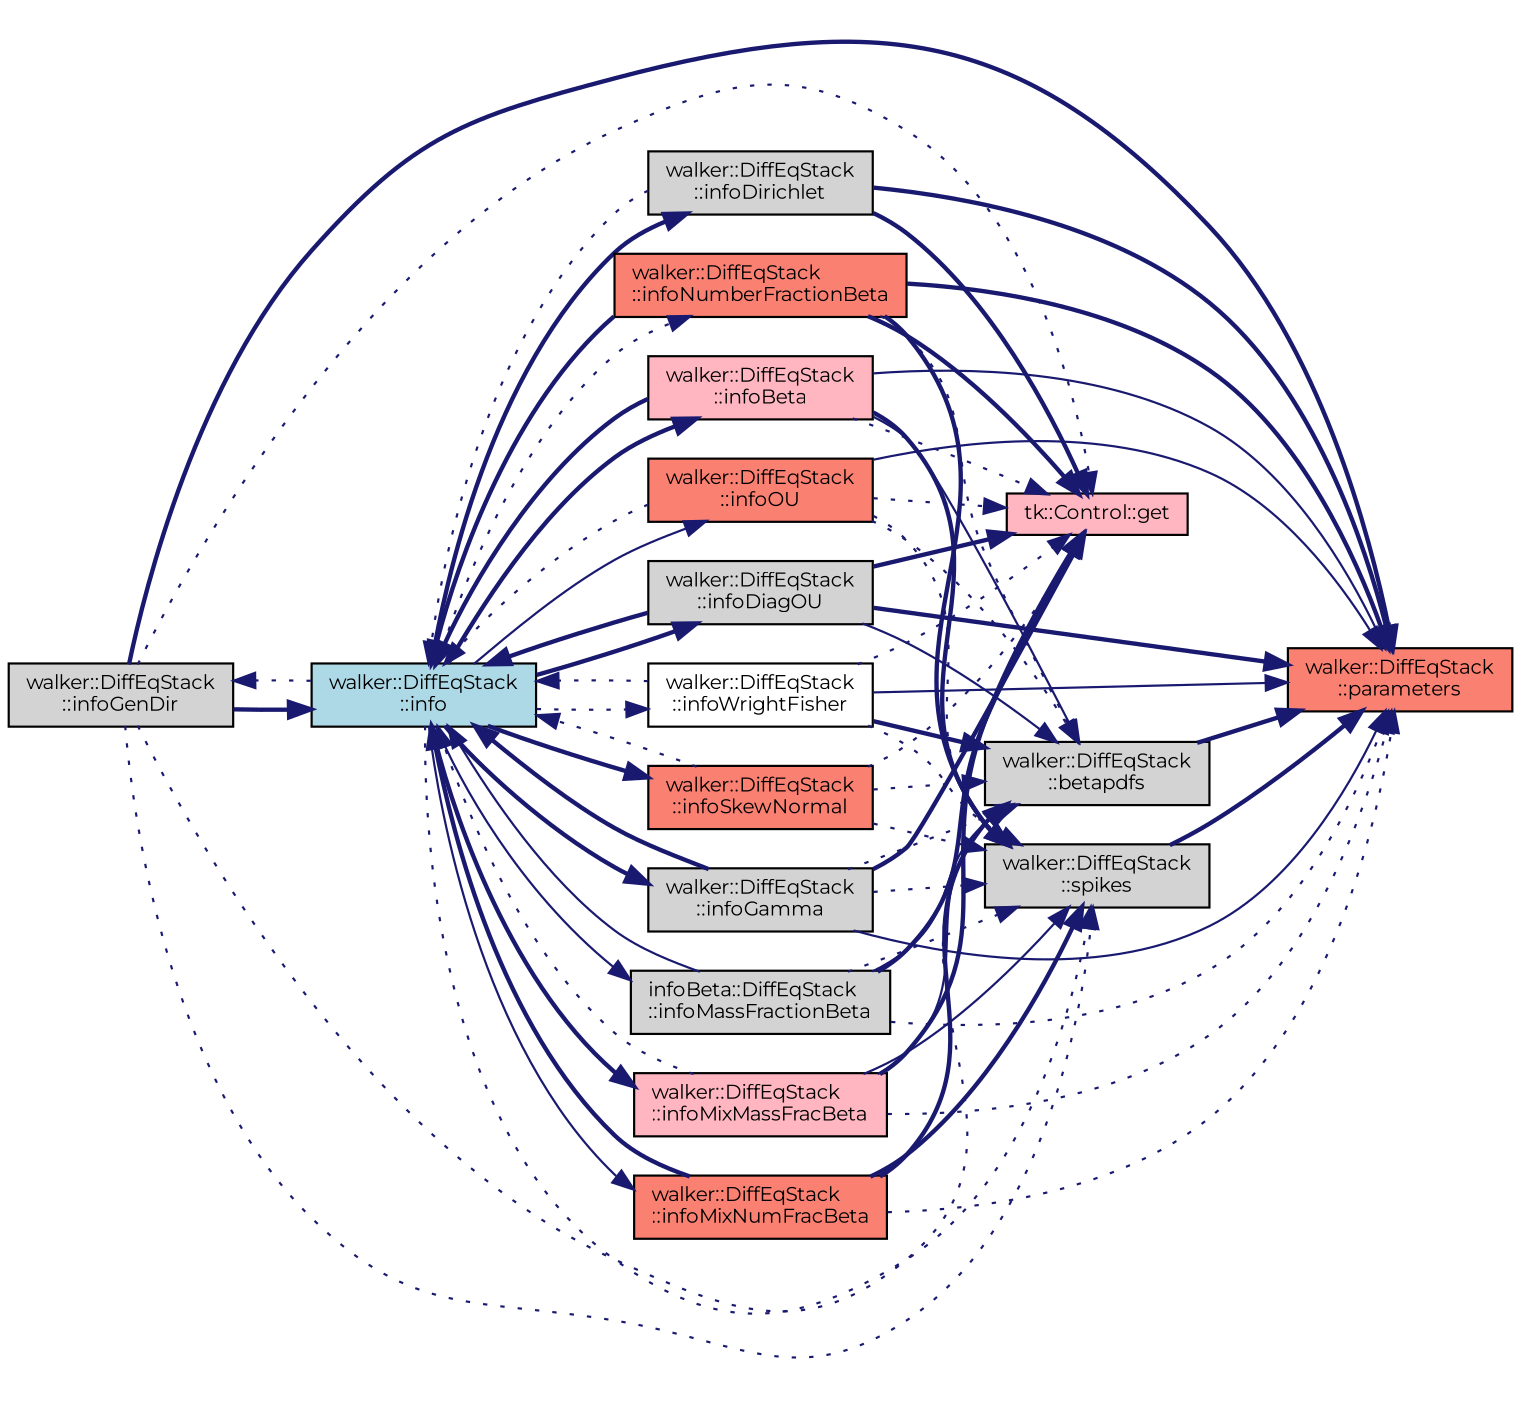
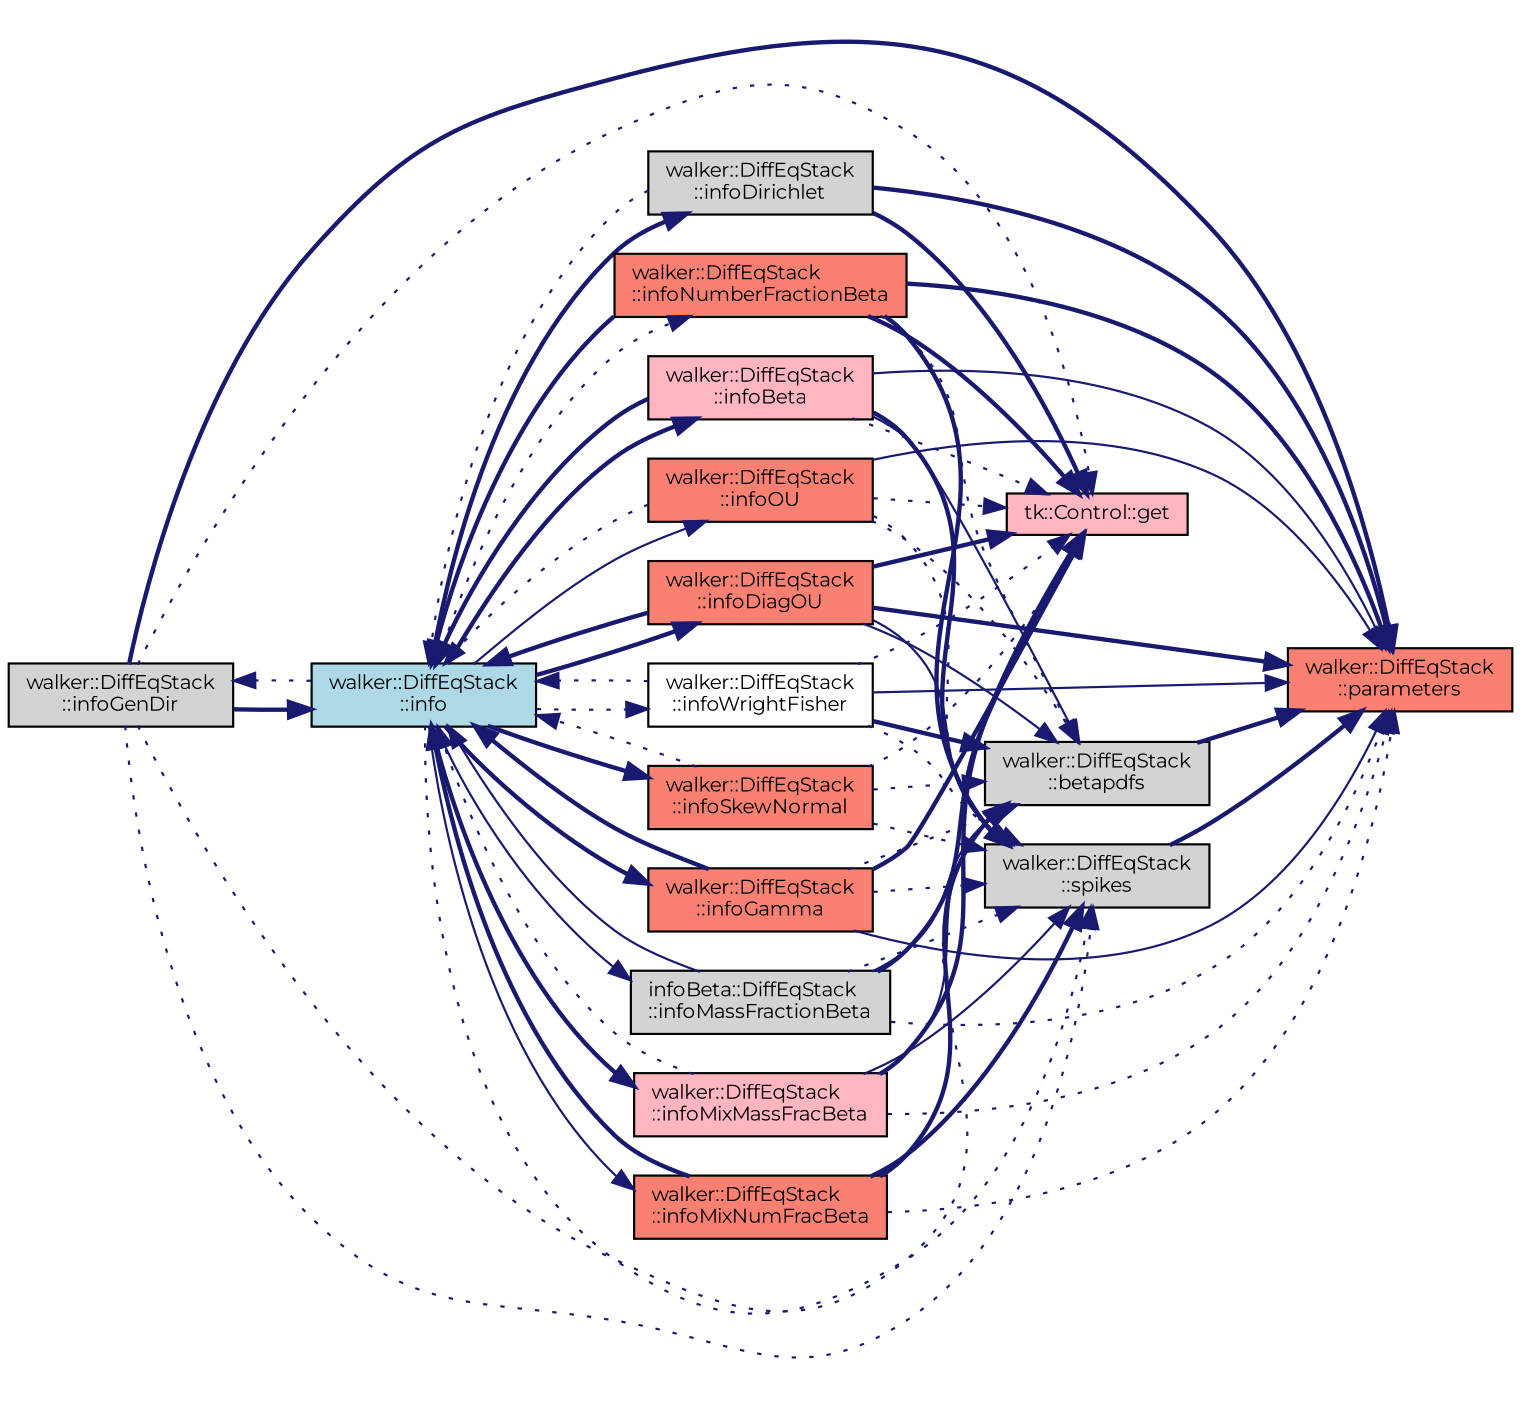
(761, 593) -> (761, 593)
none -> (945, 719)
(761, 900) -> (761, 900)
